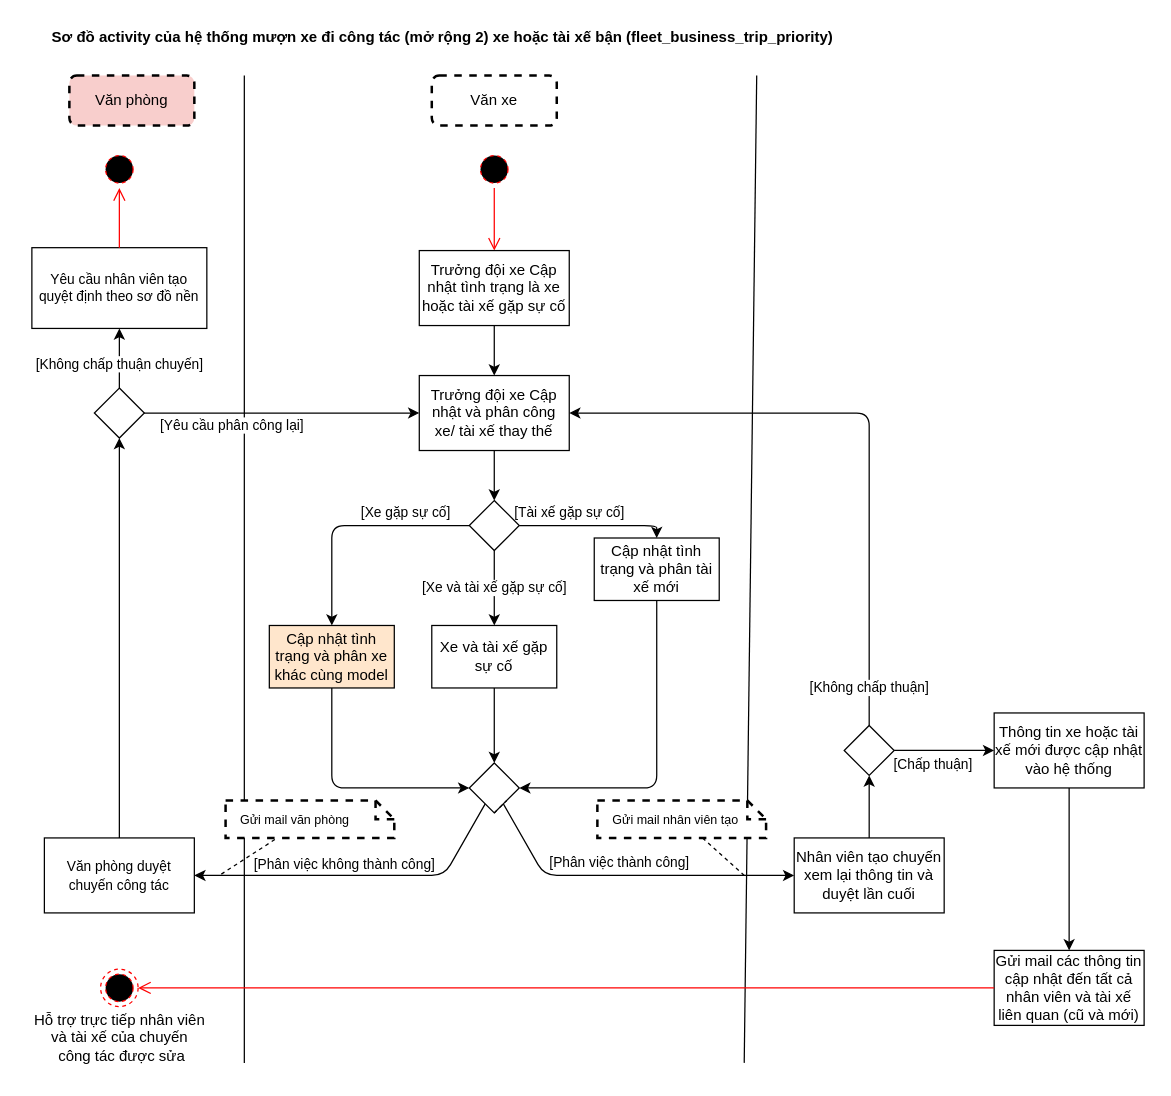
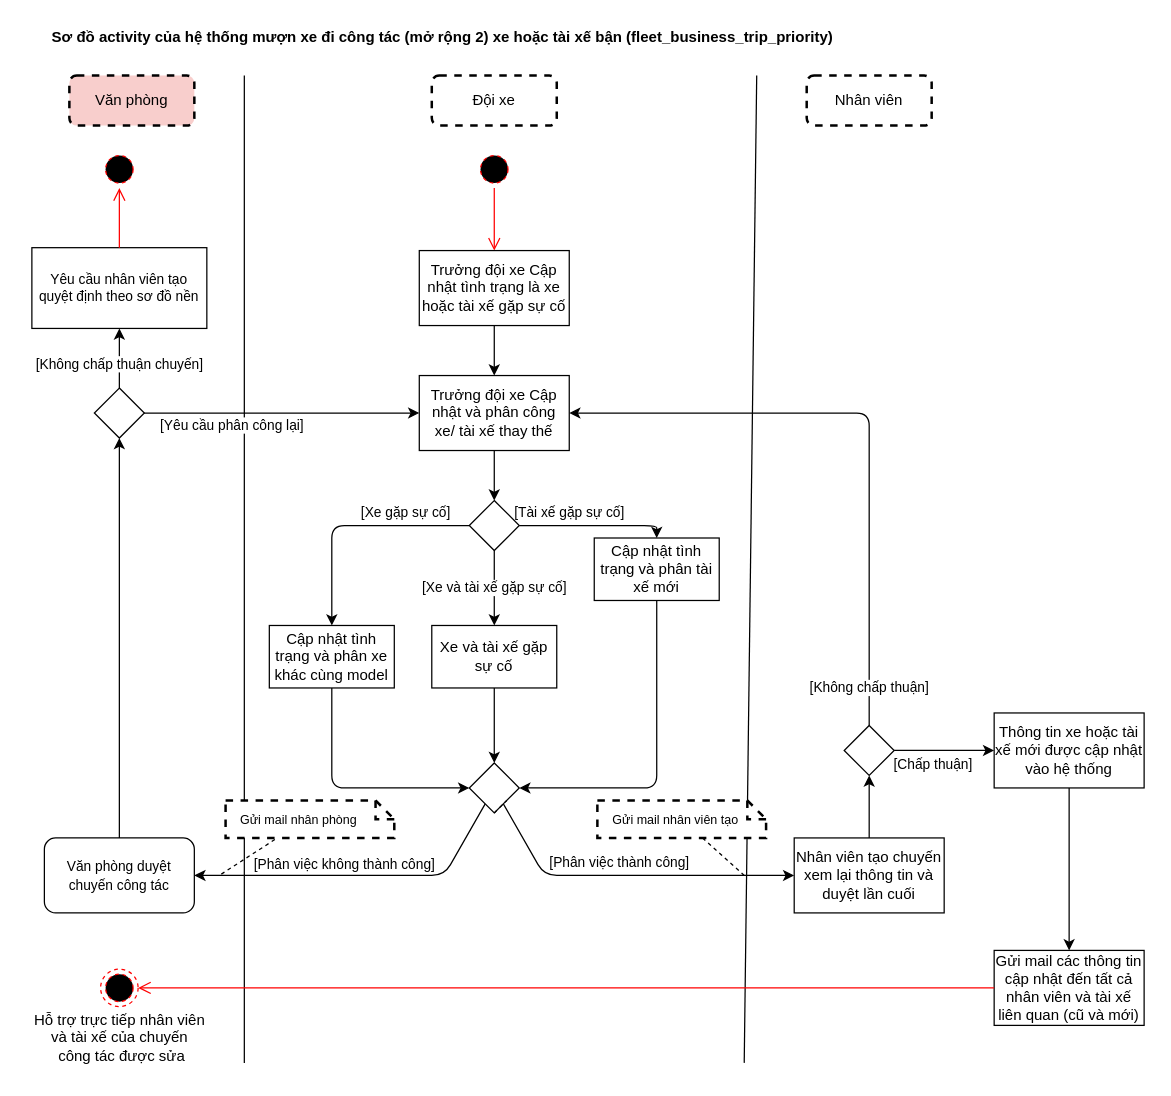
(494, 101) -> (494, 101)
none -> (869, 101)
(332, 657) -> (332, 657)
(294, 819) -> (297, 819)
(119, 876) -> (119, 876)
